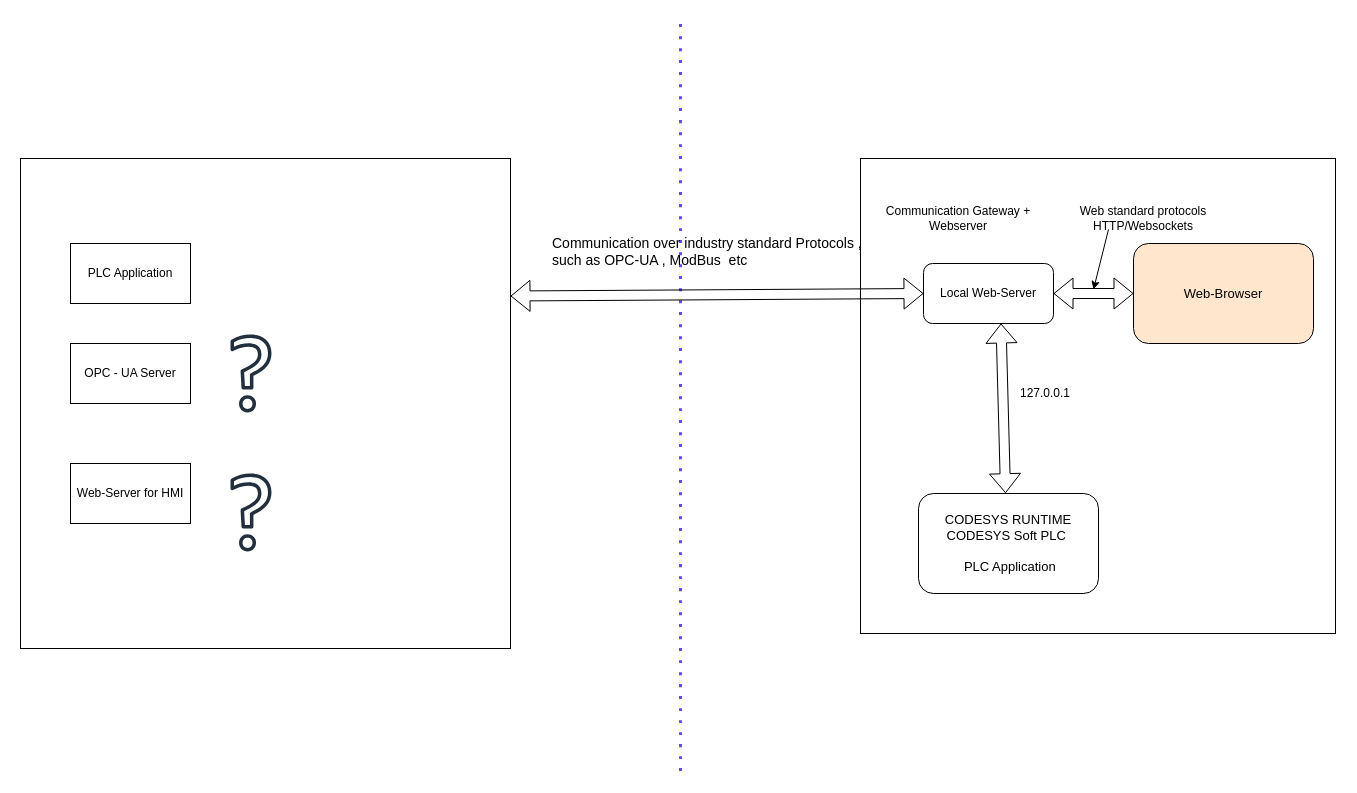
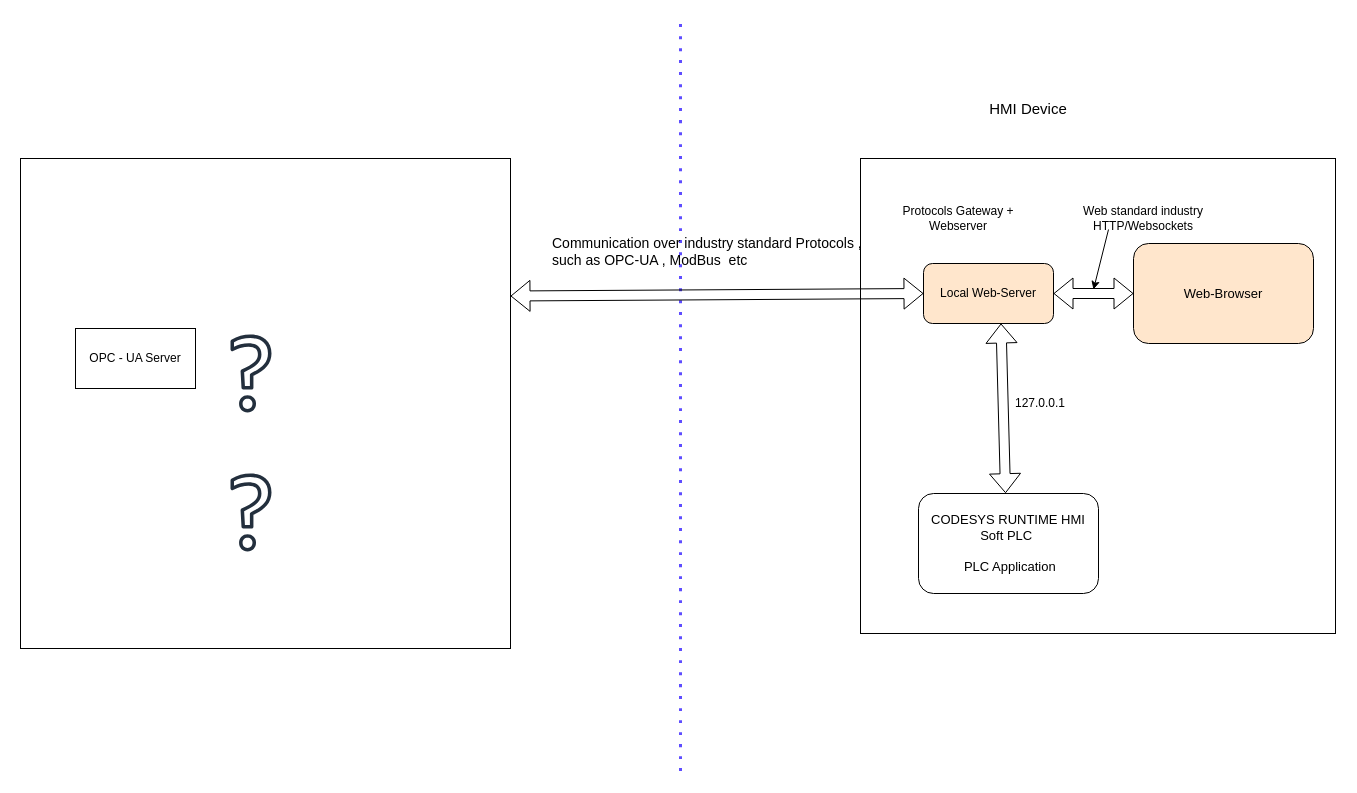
none -> (1029, 109)
(959, 219) -> (959, 219)
(1144, 219) -> (1144, 219)
(131, 274) -> none
(989, 294) -> (989, 294)
(131, 374) -> (136, 359)
(1046, 394) -> (1041, 404)
(131, 494) -> none
(1009, 544) -> (1009, 544)
